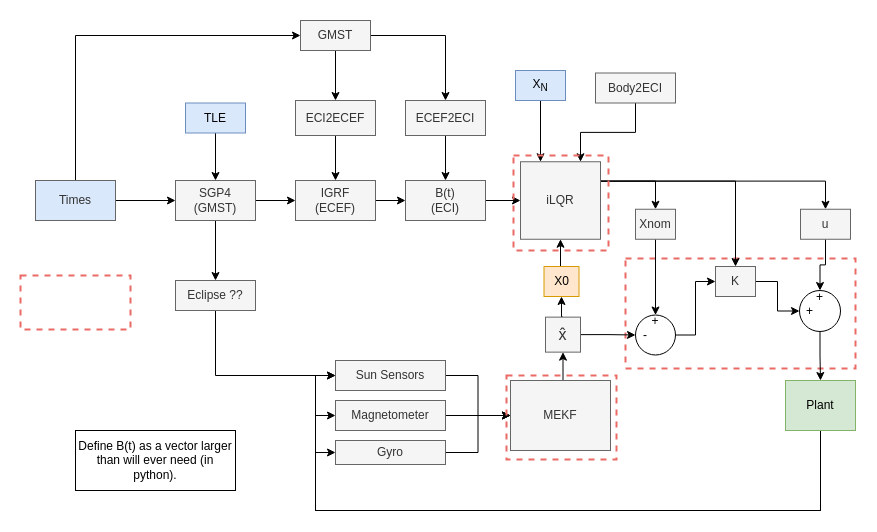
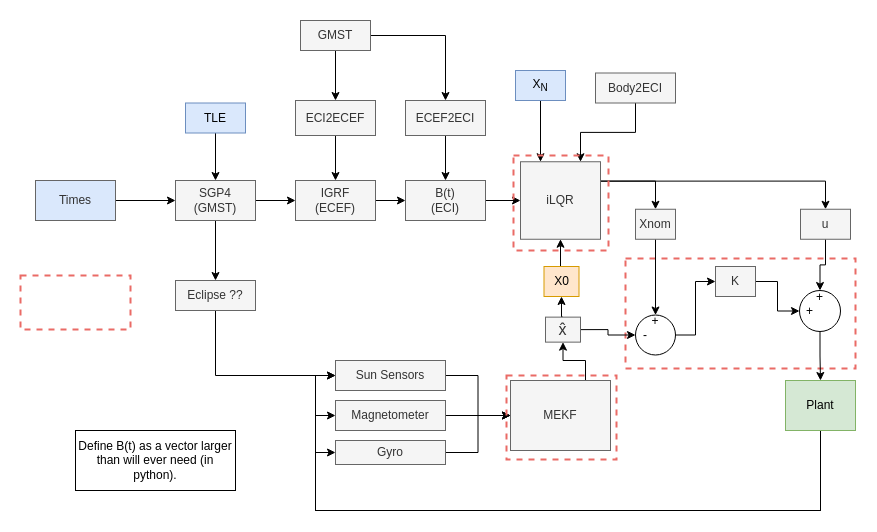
(112, 36) -> none
(736, 221) -> none
(563, 335) -> (563, 330)
